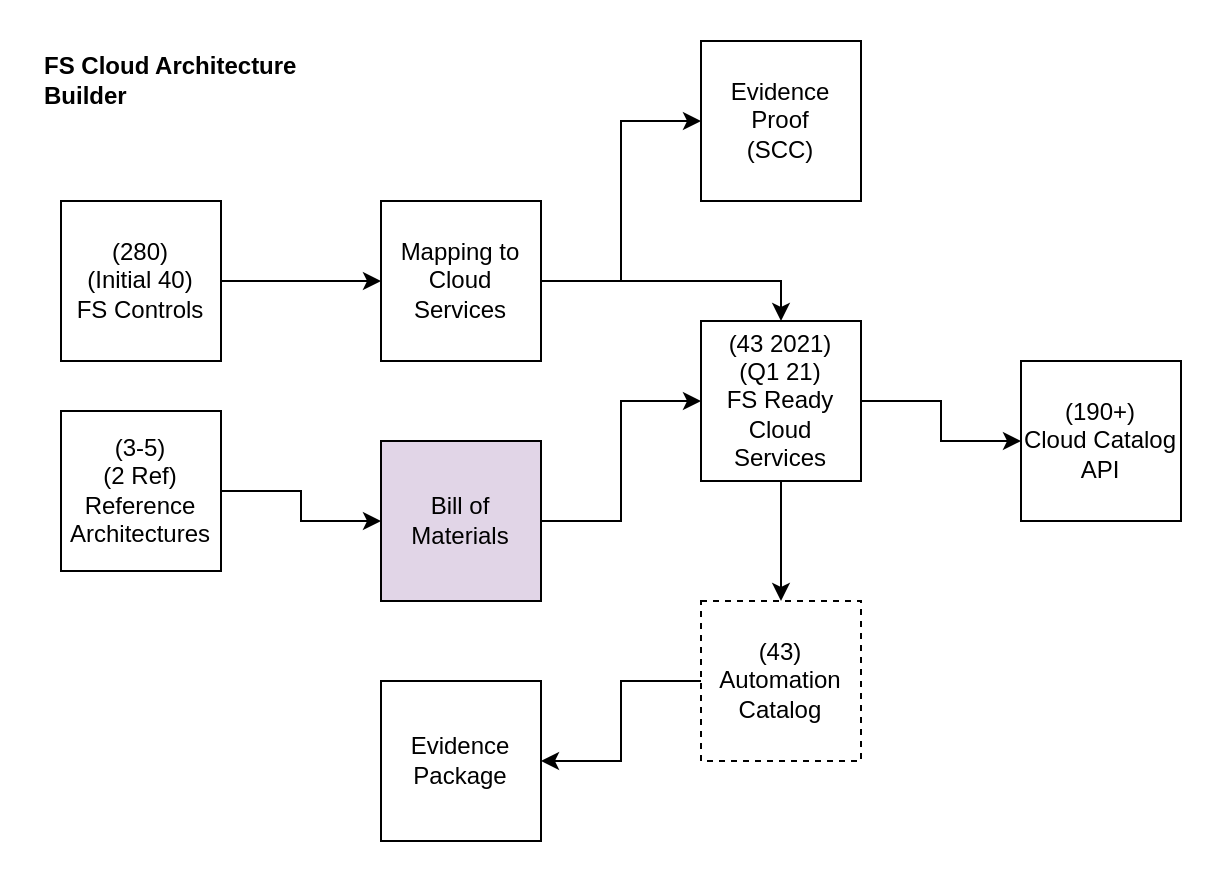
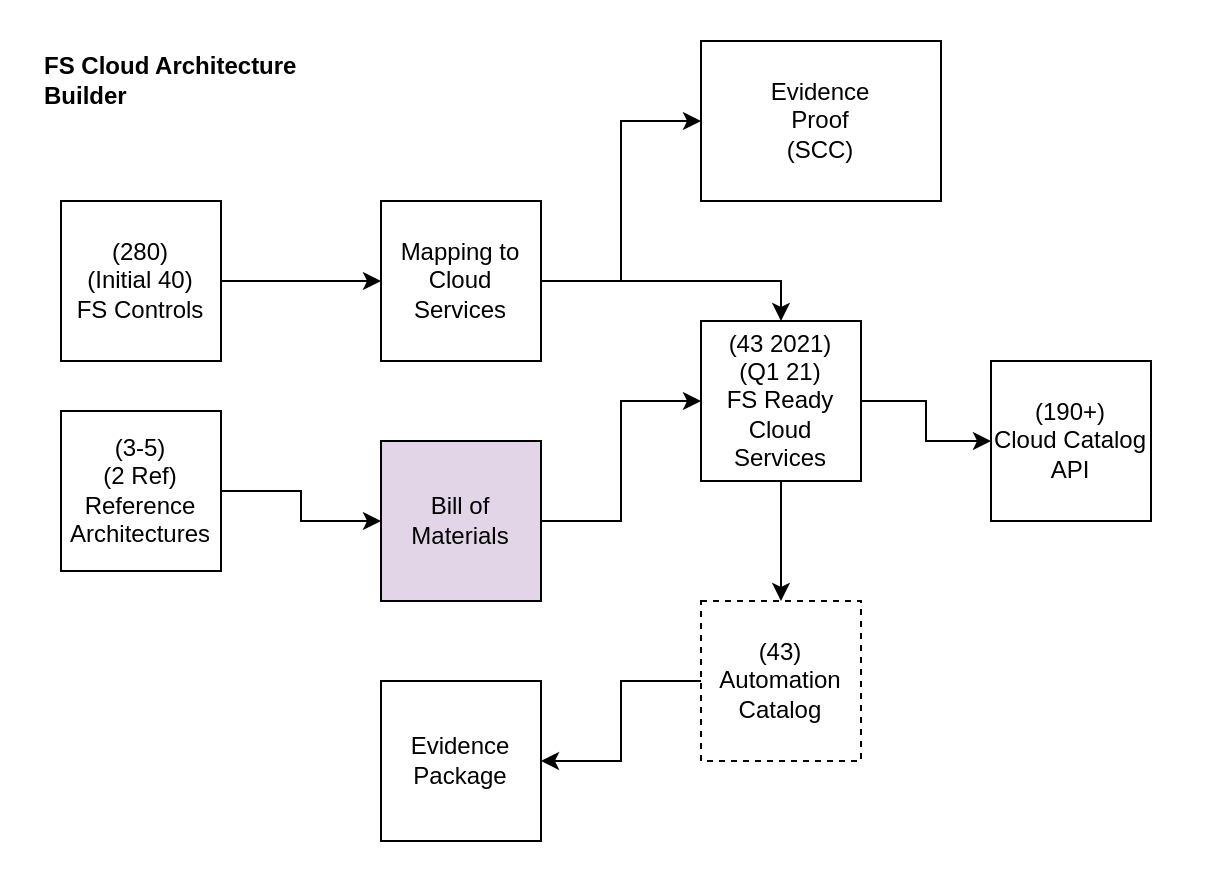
(781, 121) -> (821, 121)
(1101, 441) -> (1071, 441)
